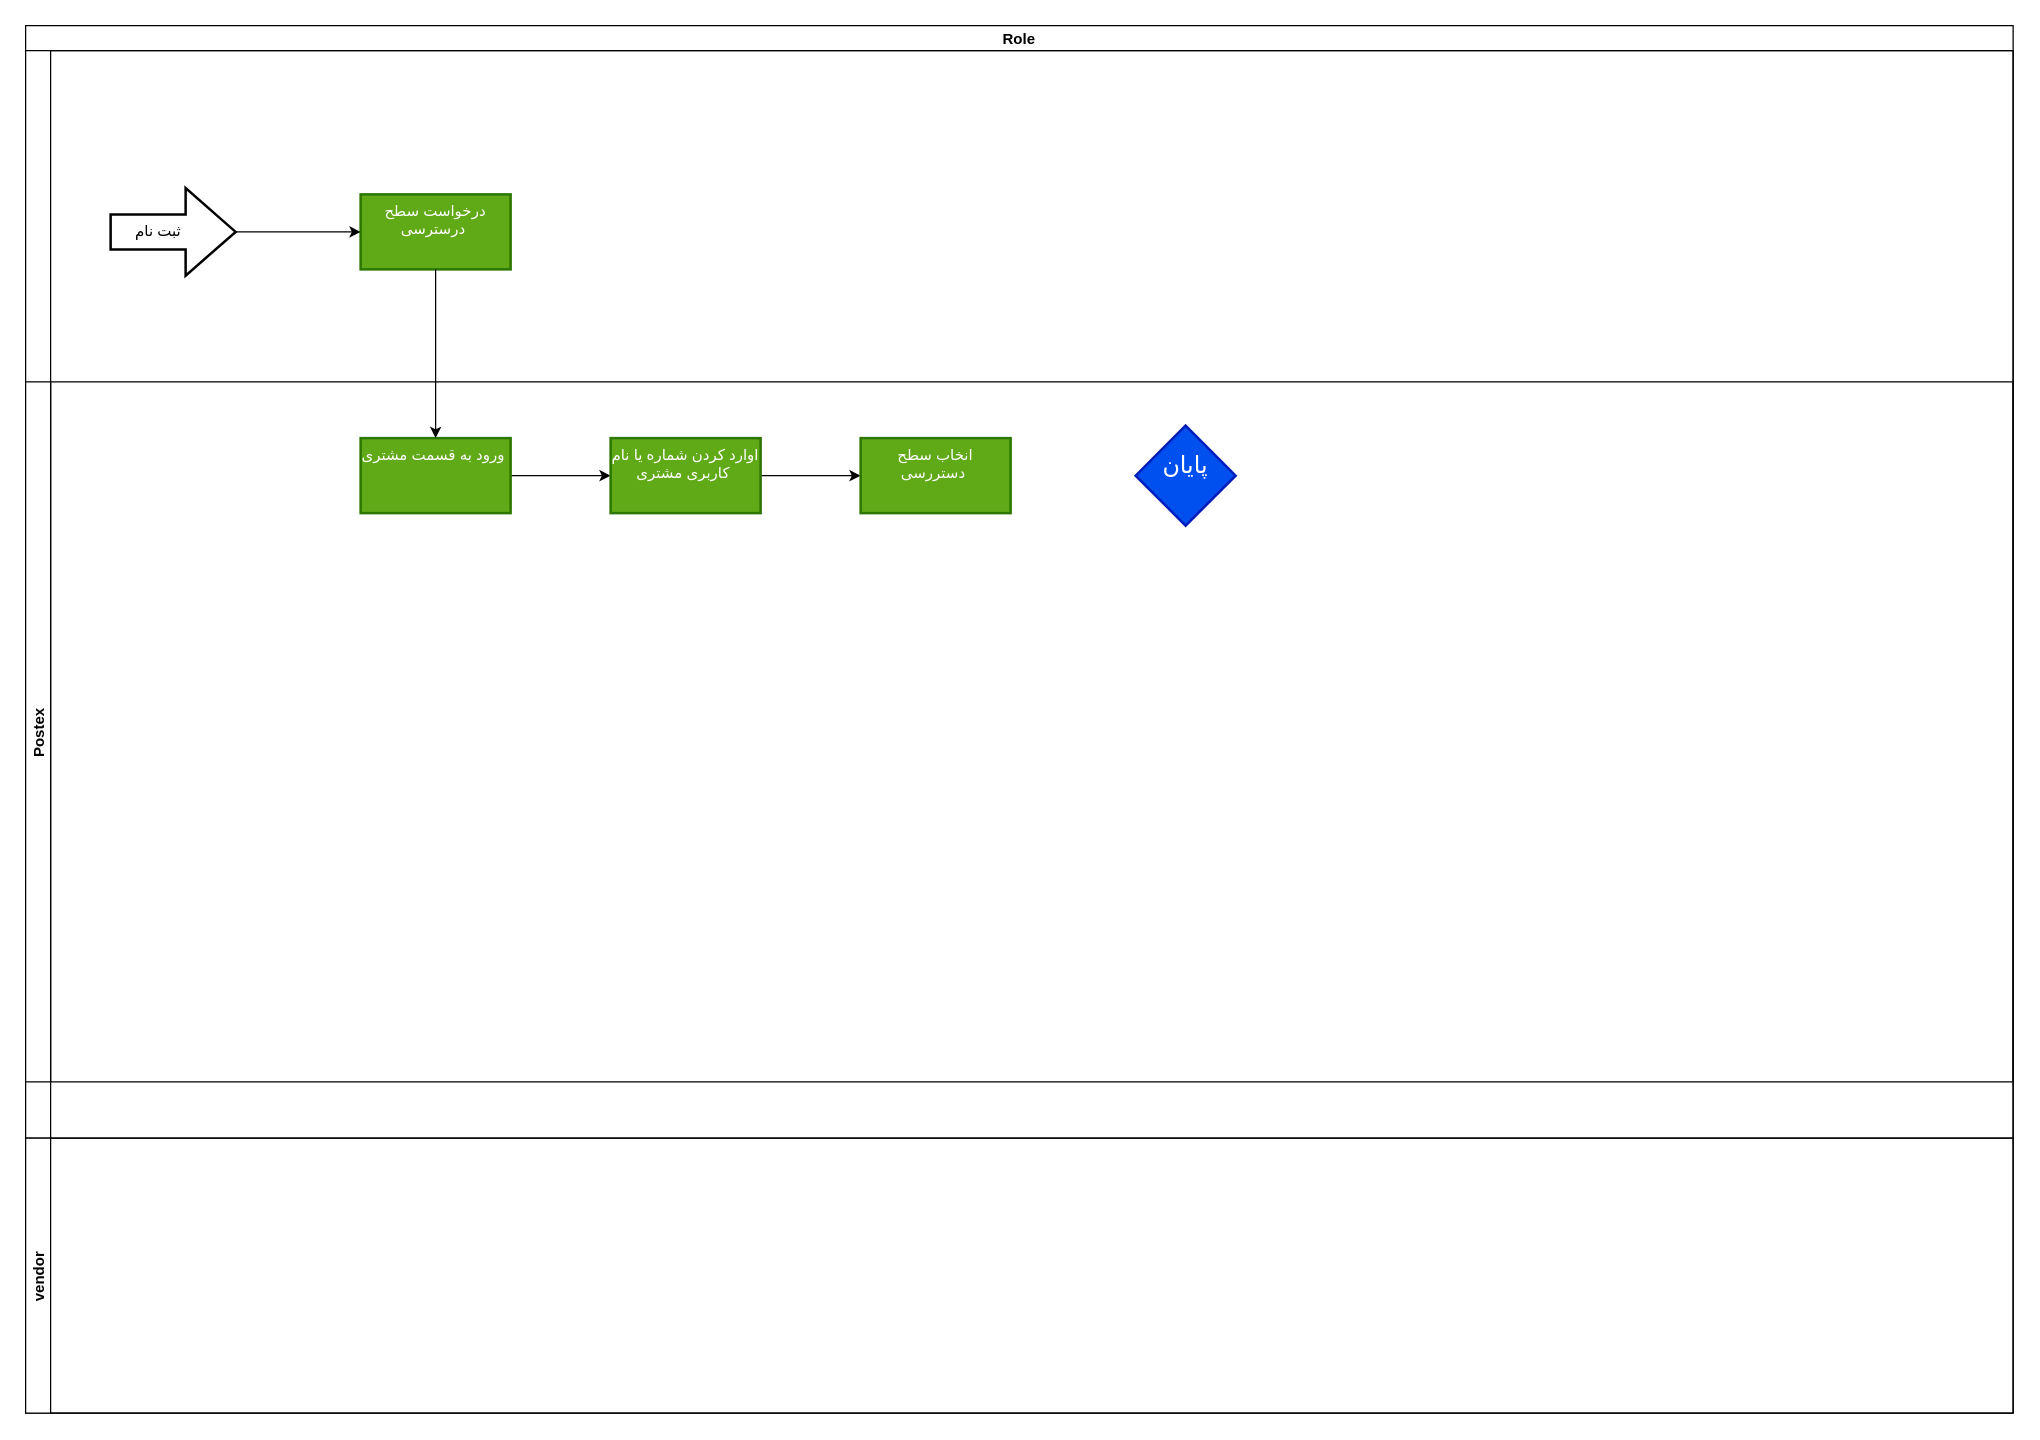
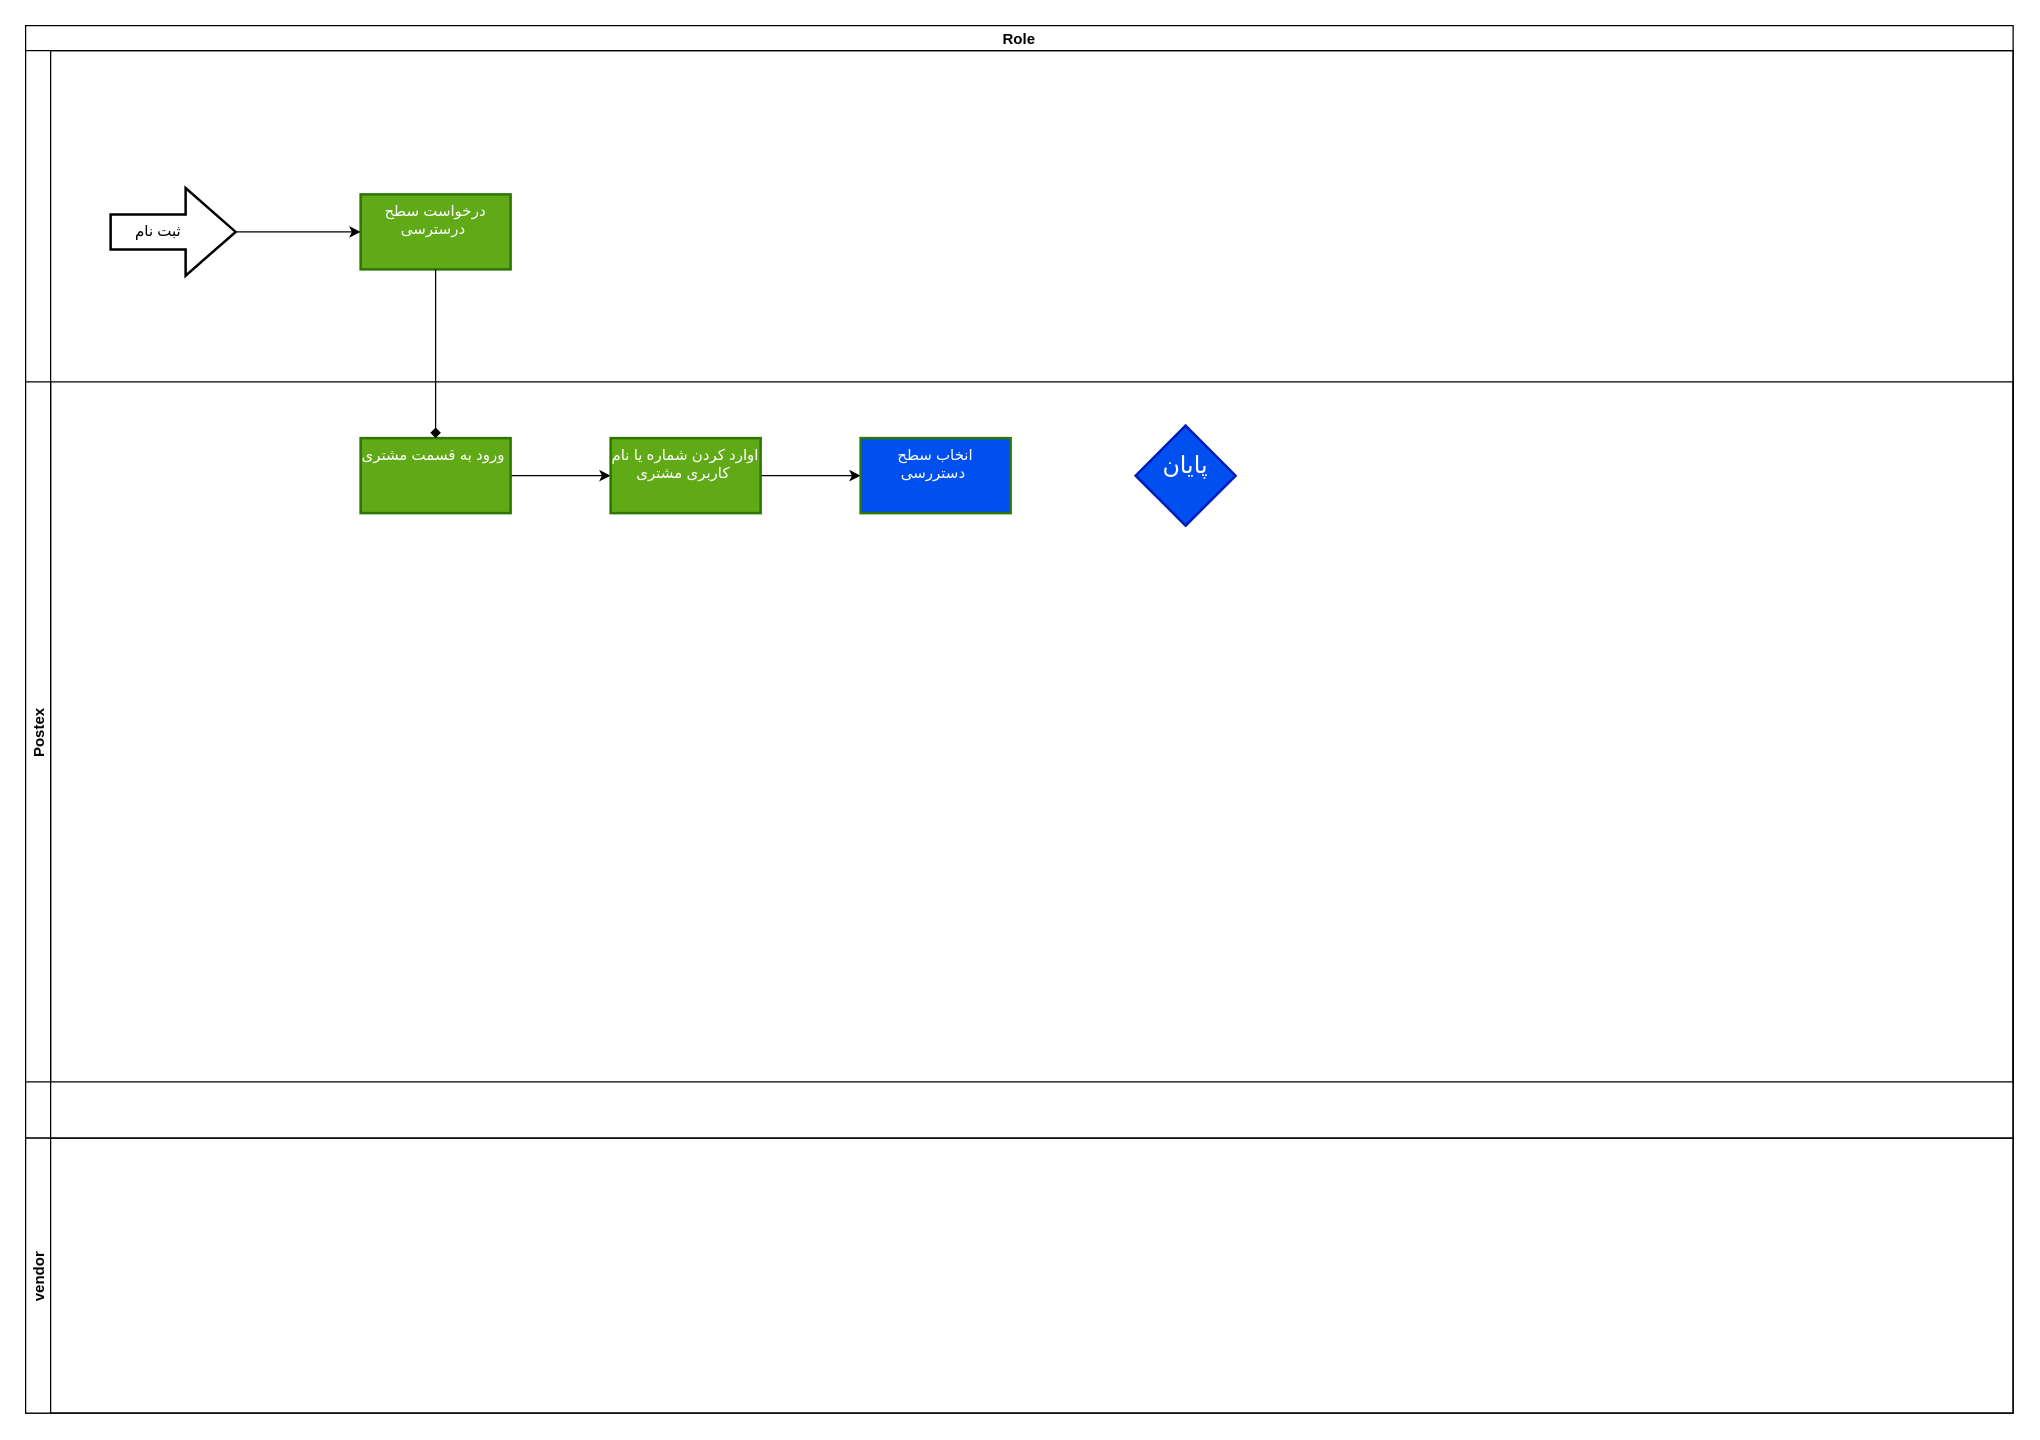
(436, 428) -> (436, 427)
(936, 476) -> (936, 476)
